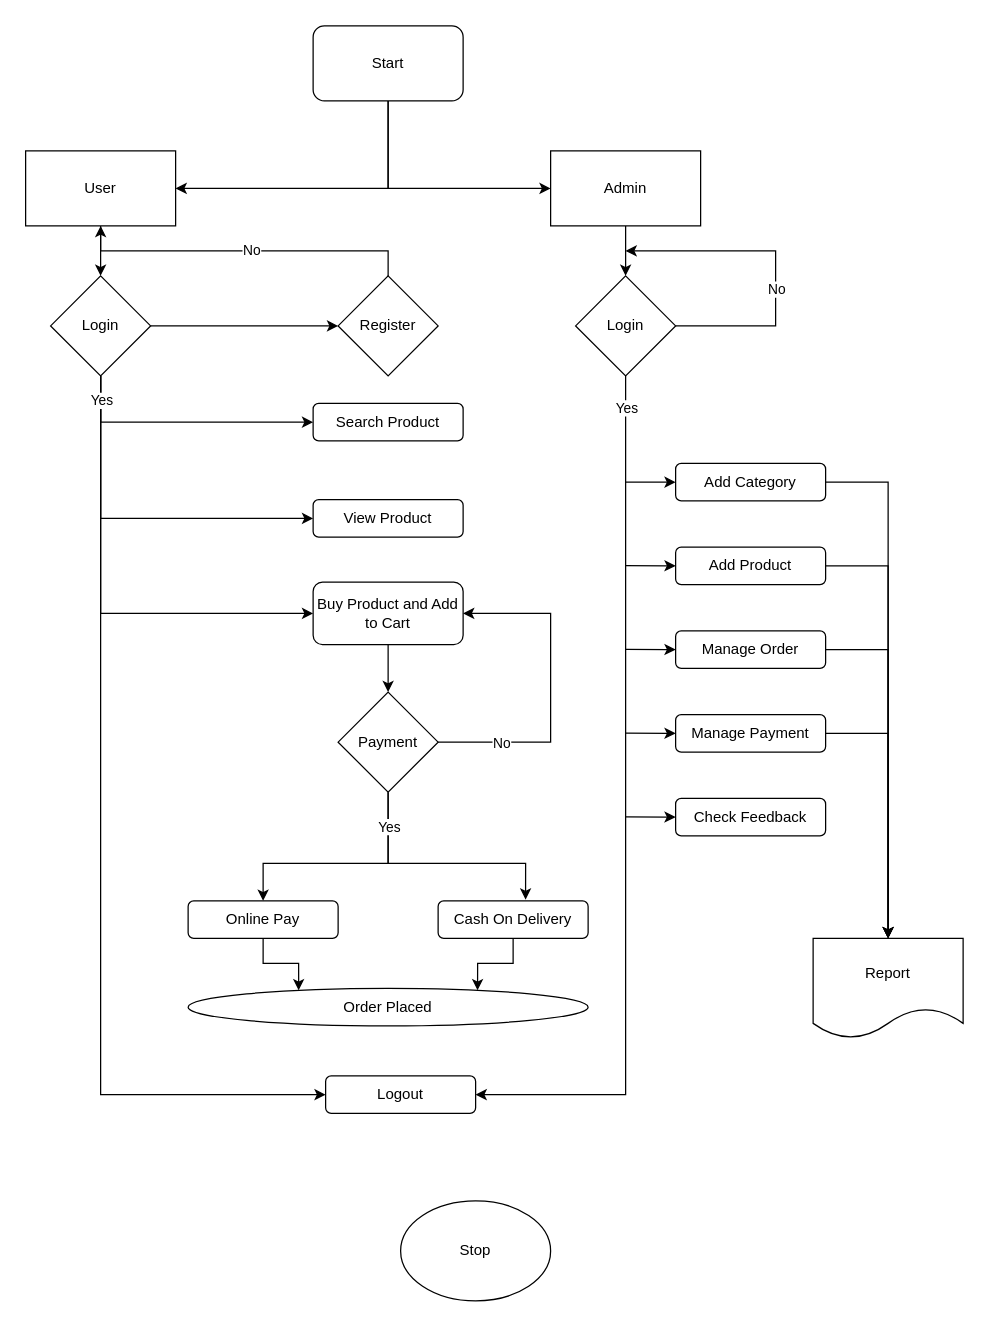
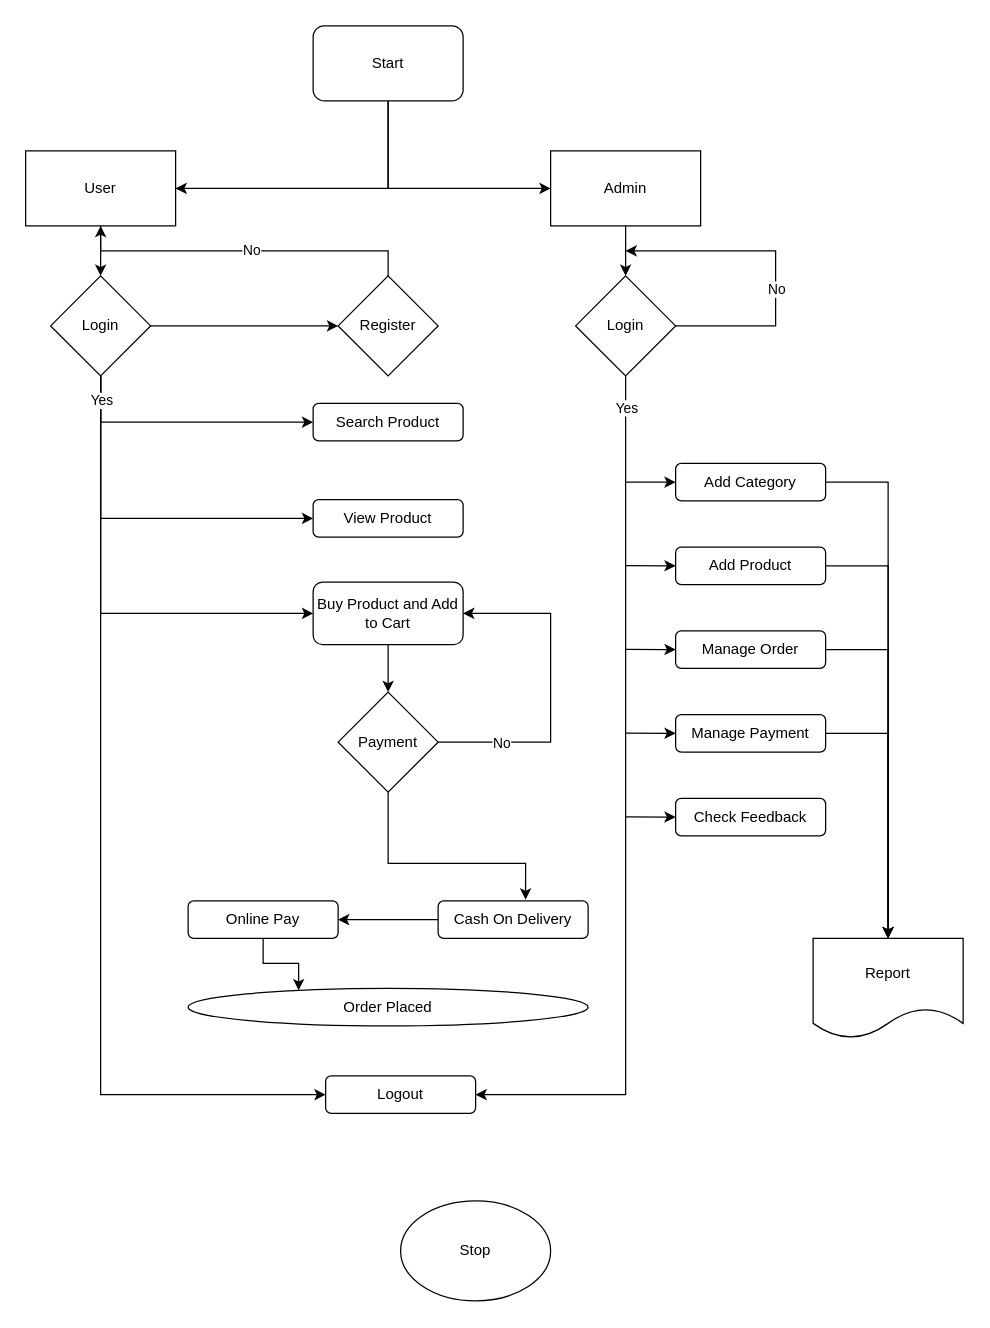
(310, 863) -> none
(499, 963) -> (392, 919)
